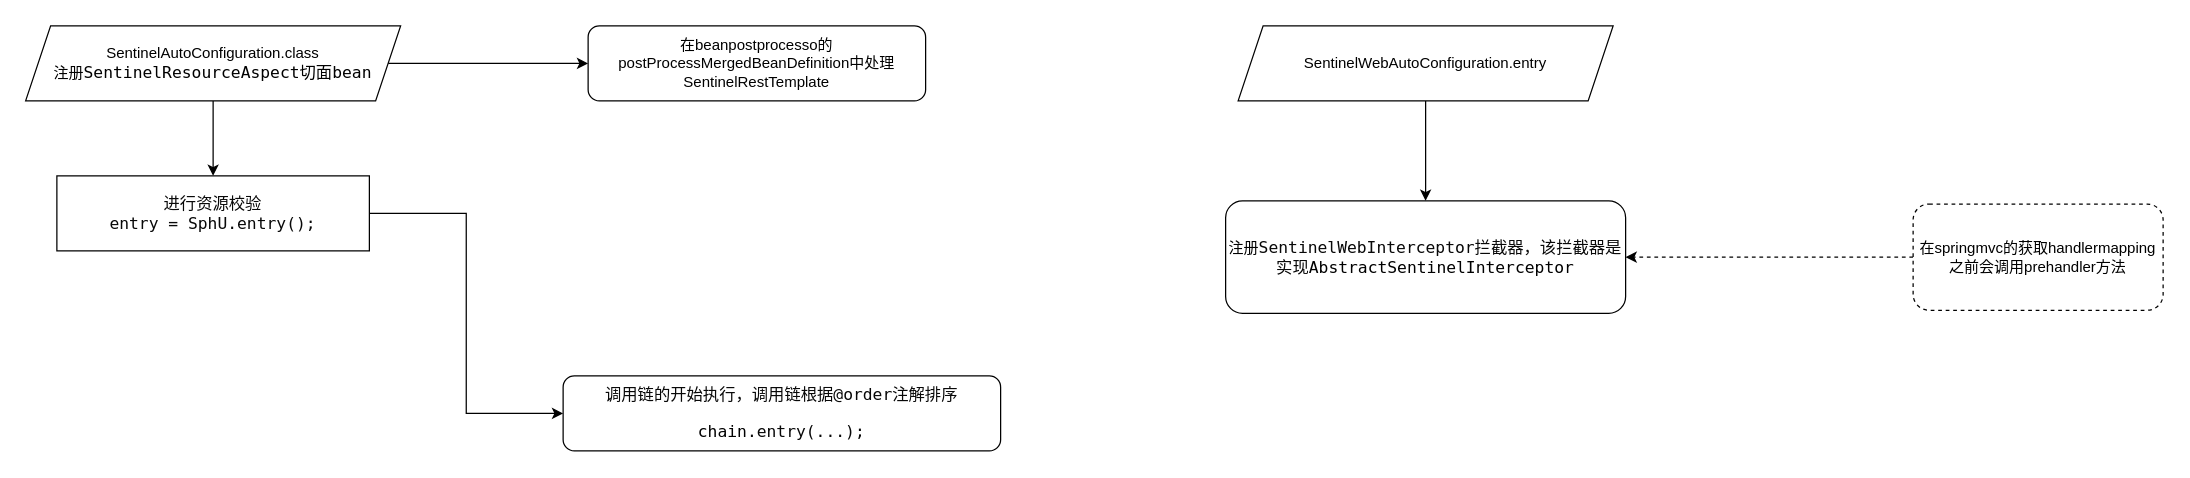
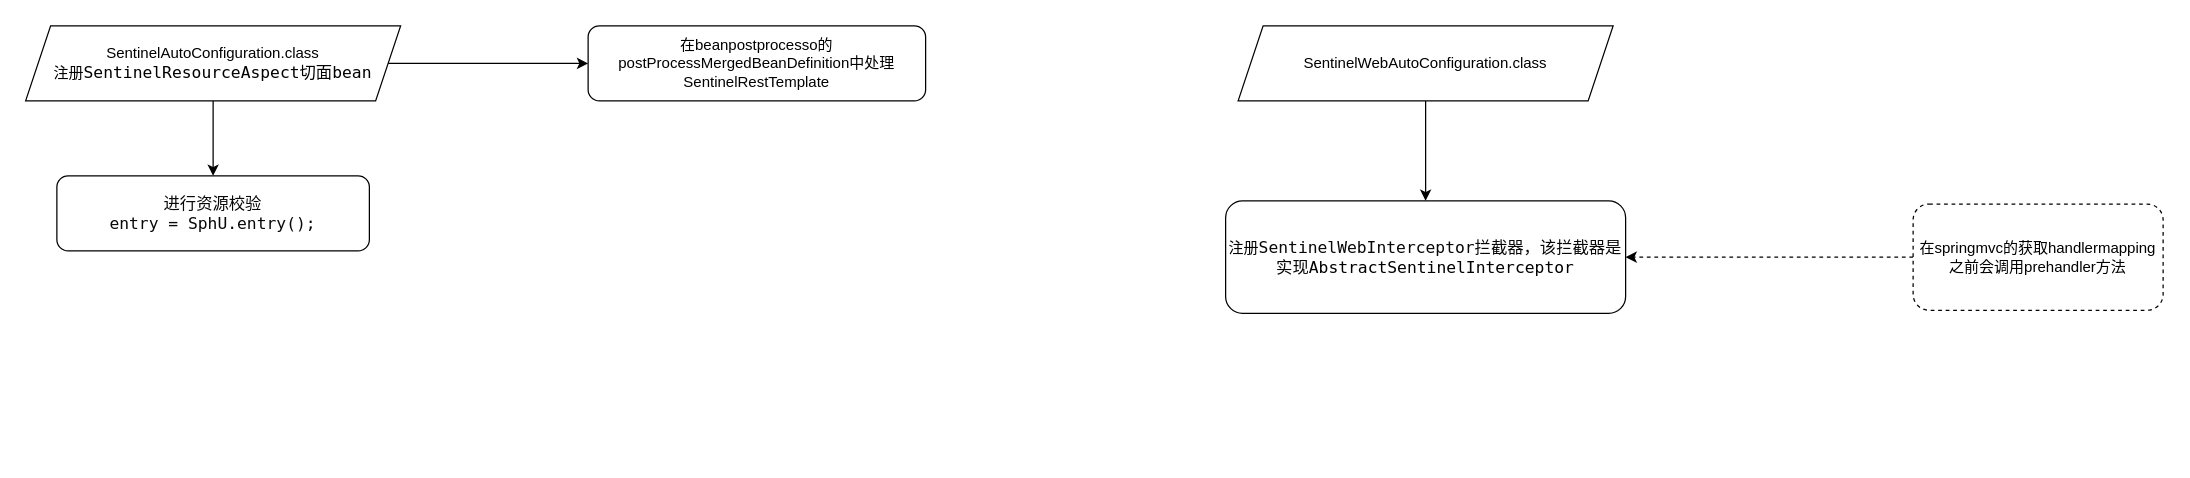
(1426, 63) -> (1426, 63)
(213, 213) -> (213, 213)
(466, 309) -> none
(782, 413) -> none
